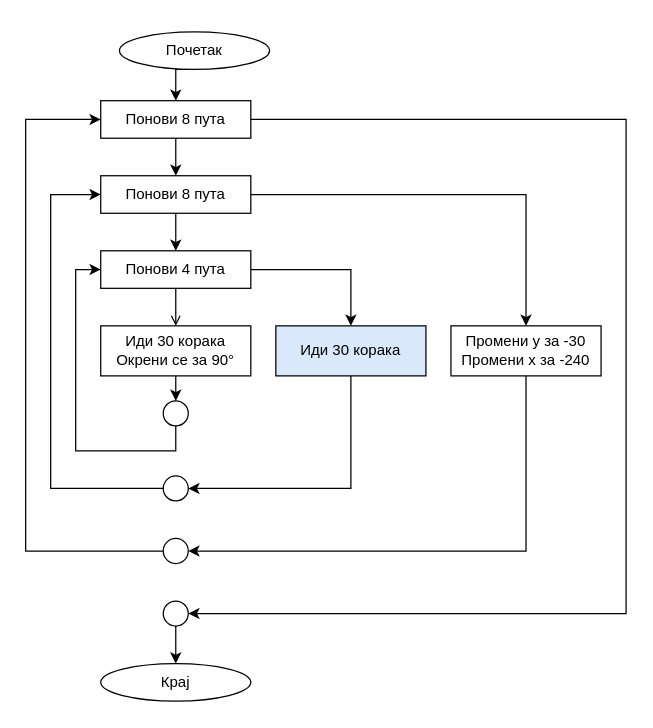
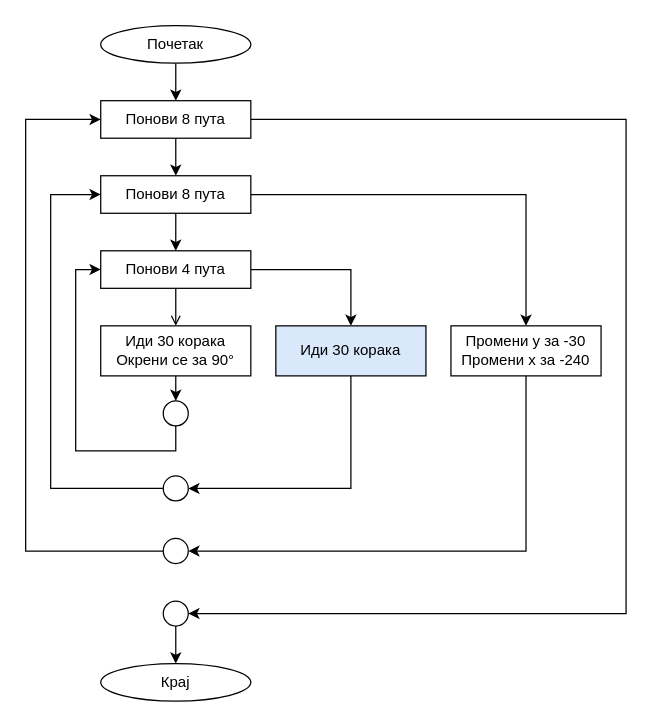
(194, 51) -> (176, 44)
